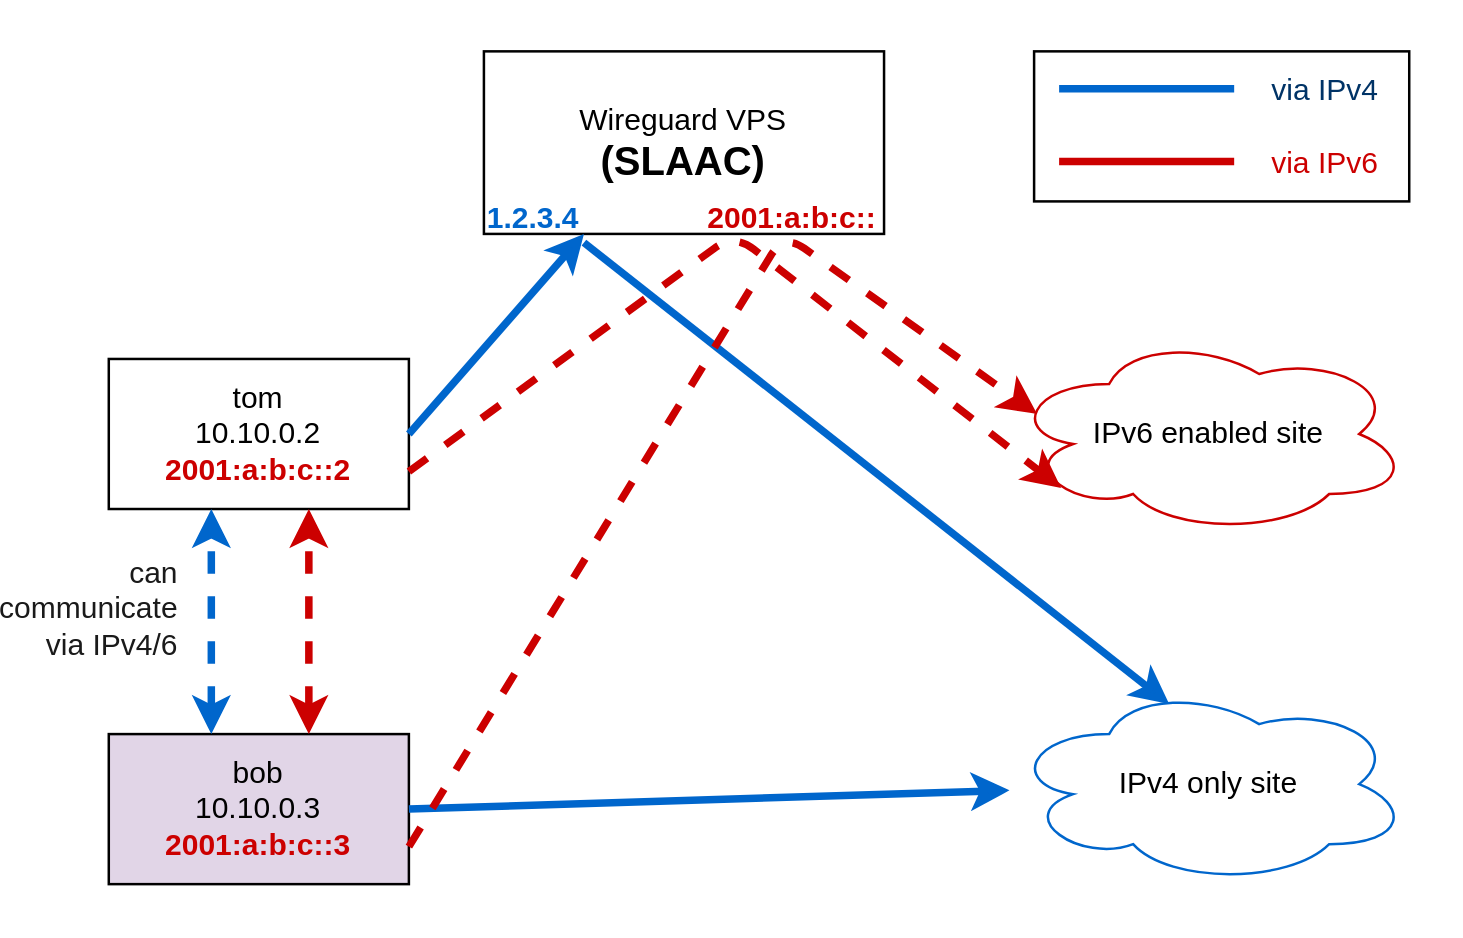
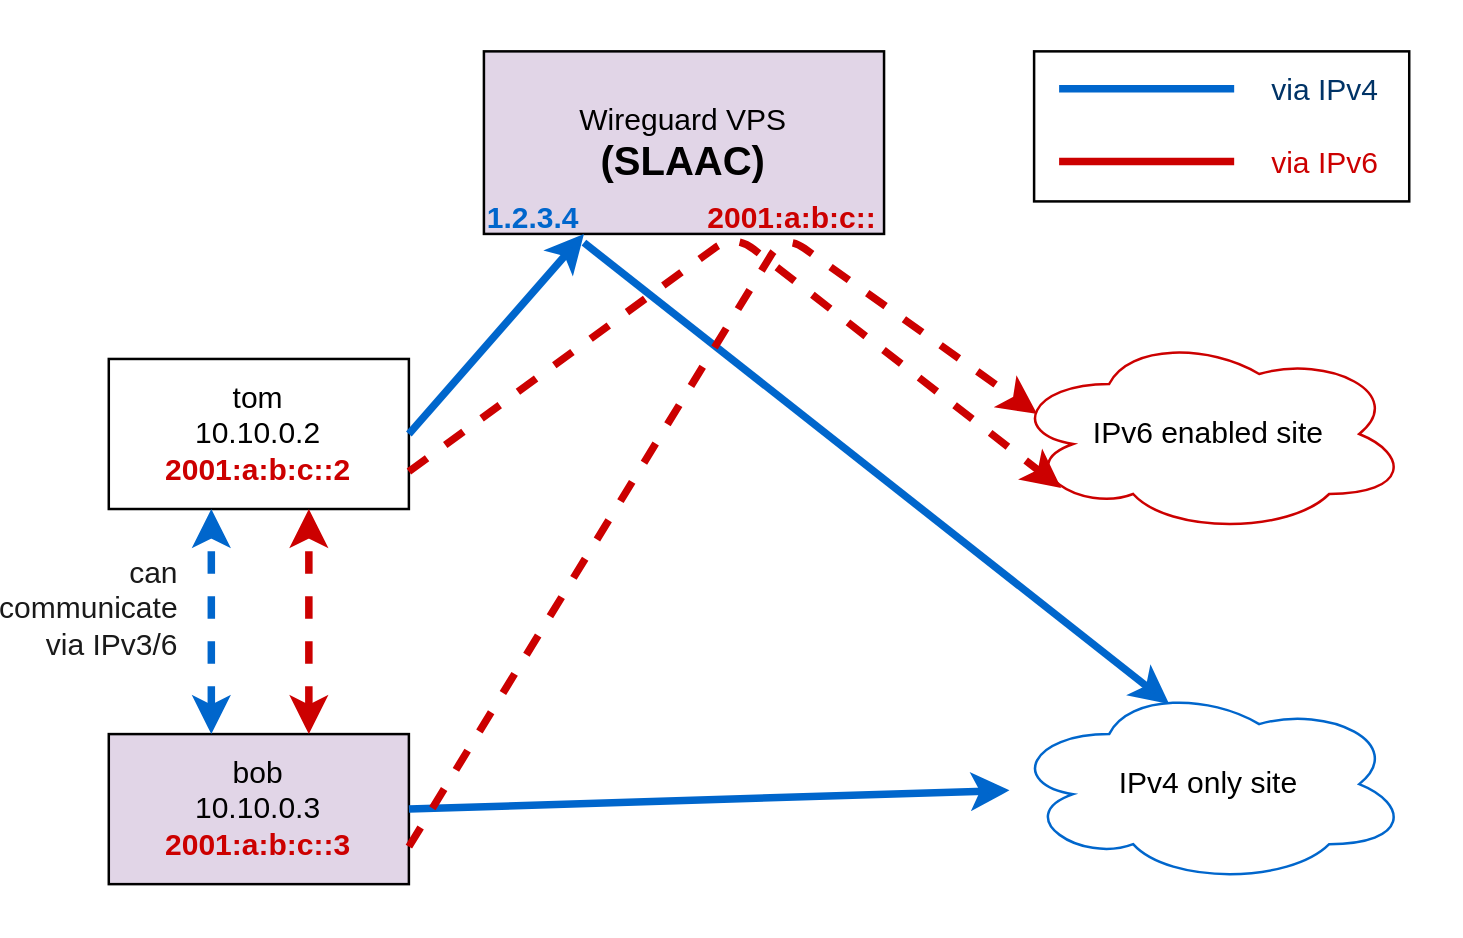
(684, 143) -> (684, 143)
(131, 609) -> (131, 609)
